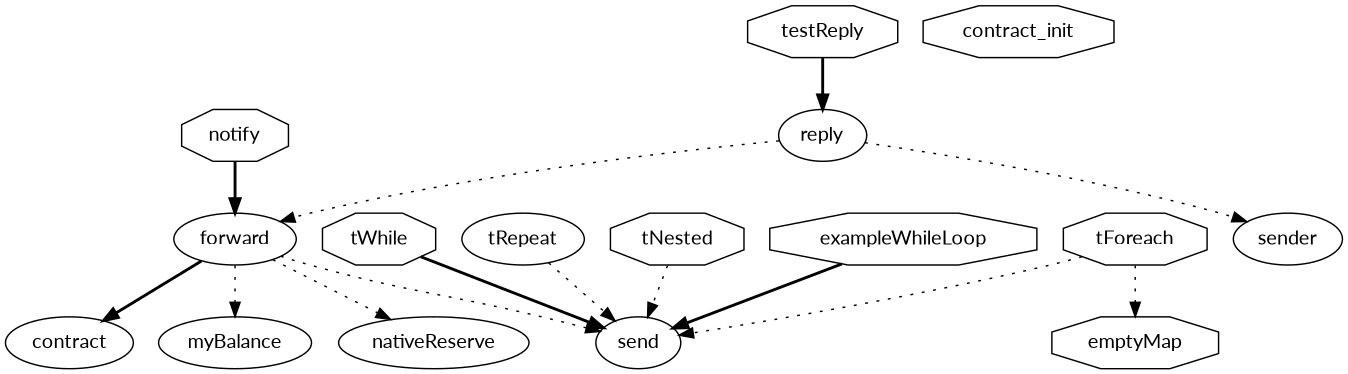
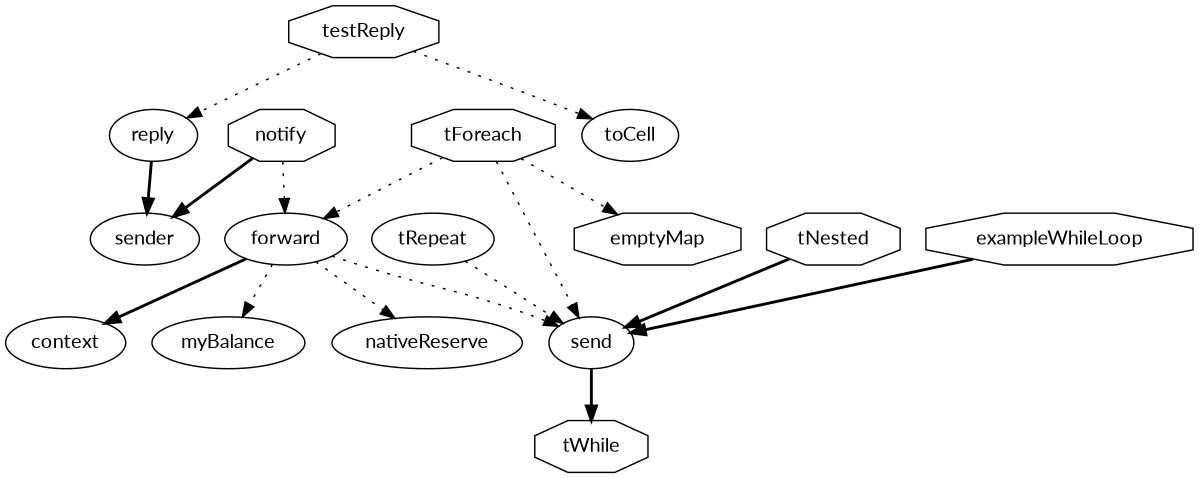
(1019, 32) -> none
(823, 76) -> (260, 83)
none -> (630, 135)
(535, 171) -> (389, 185)
(1050, 174) -> (150, 180)
(235, 180) -> (284, 180)
none -> (219, 183)
(660, 285) -> (714, 290)
(505, 290) -> (591, 388)
(69, 343) -> (66, 343)
